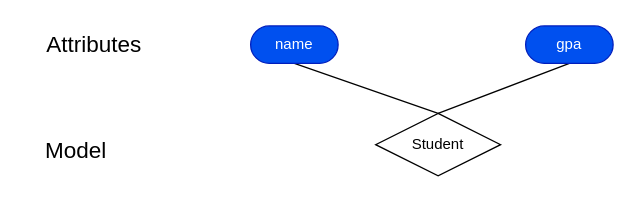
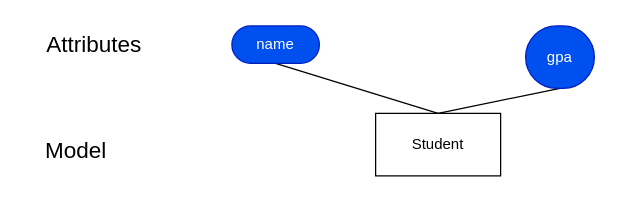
(294, 44) -> (276, 44)
(569, 44) -> (560, 57)
(438, 144) -> (438, 144)
